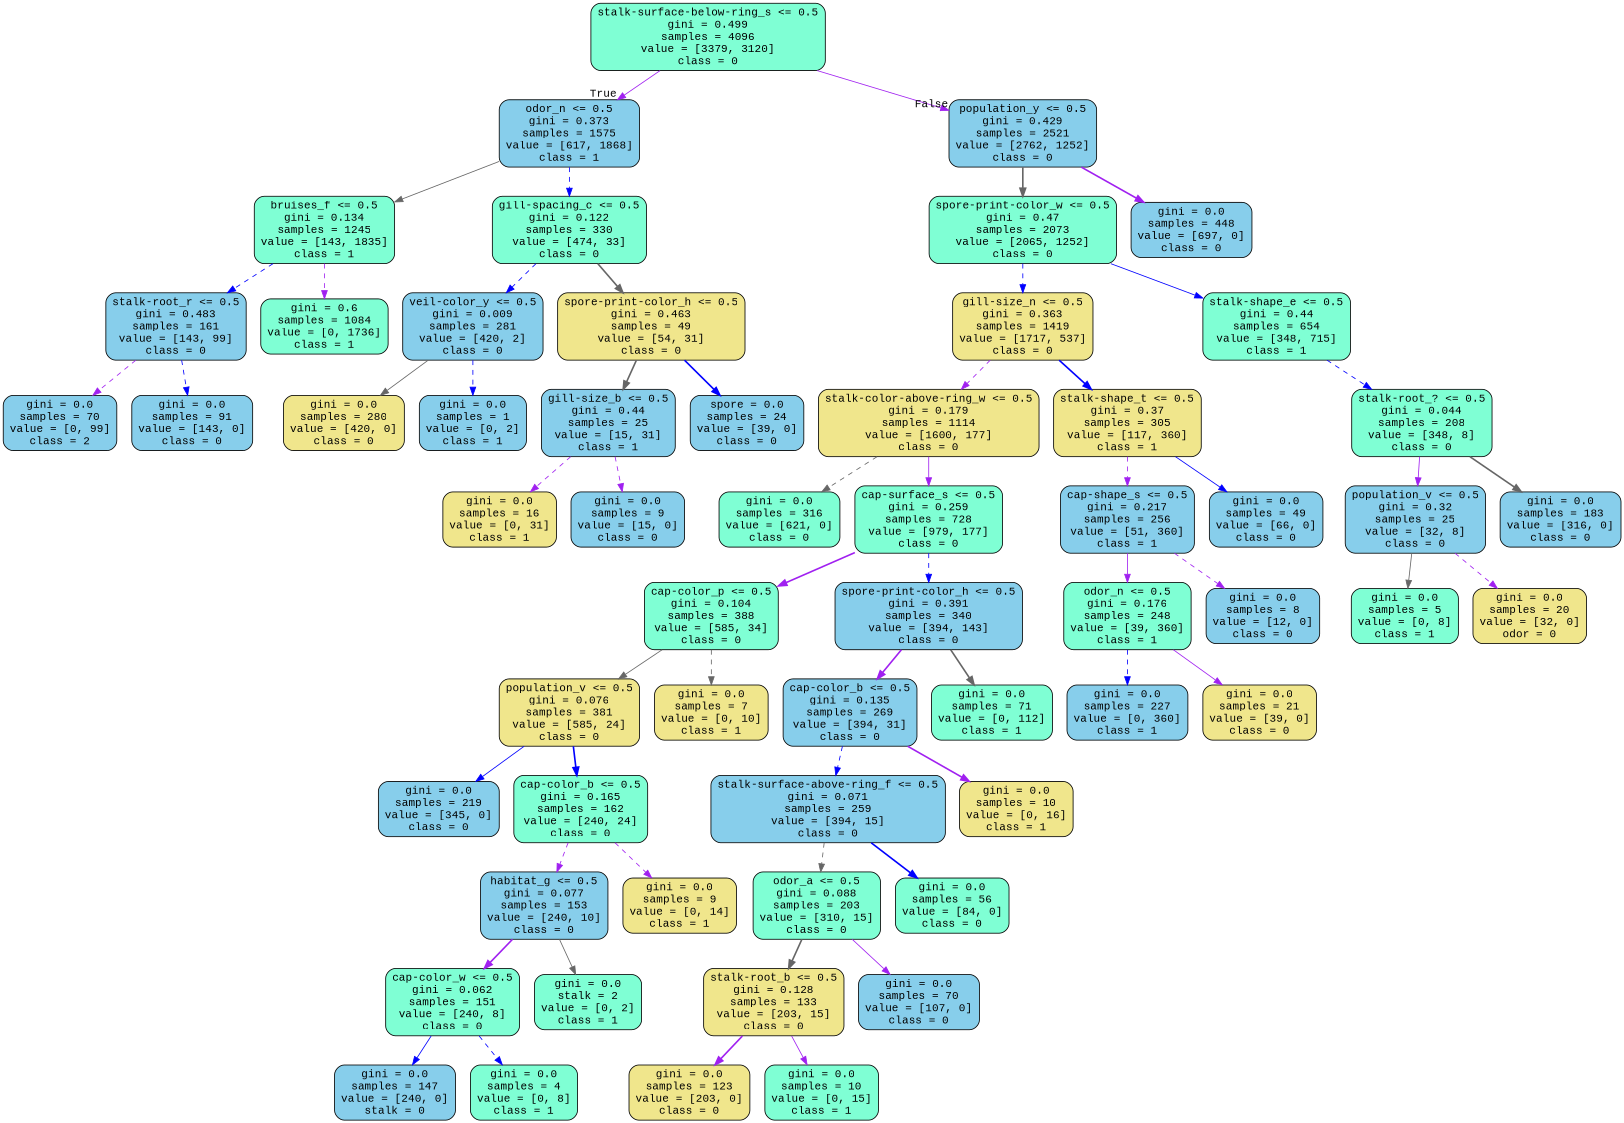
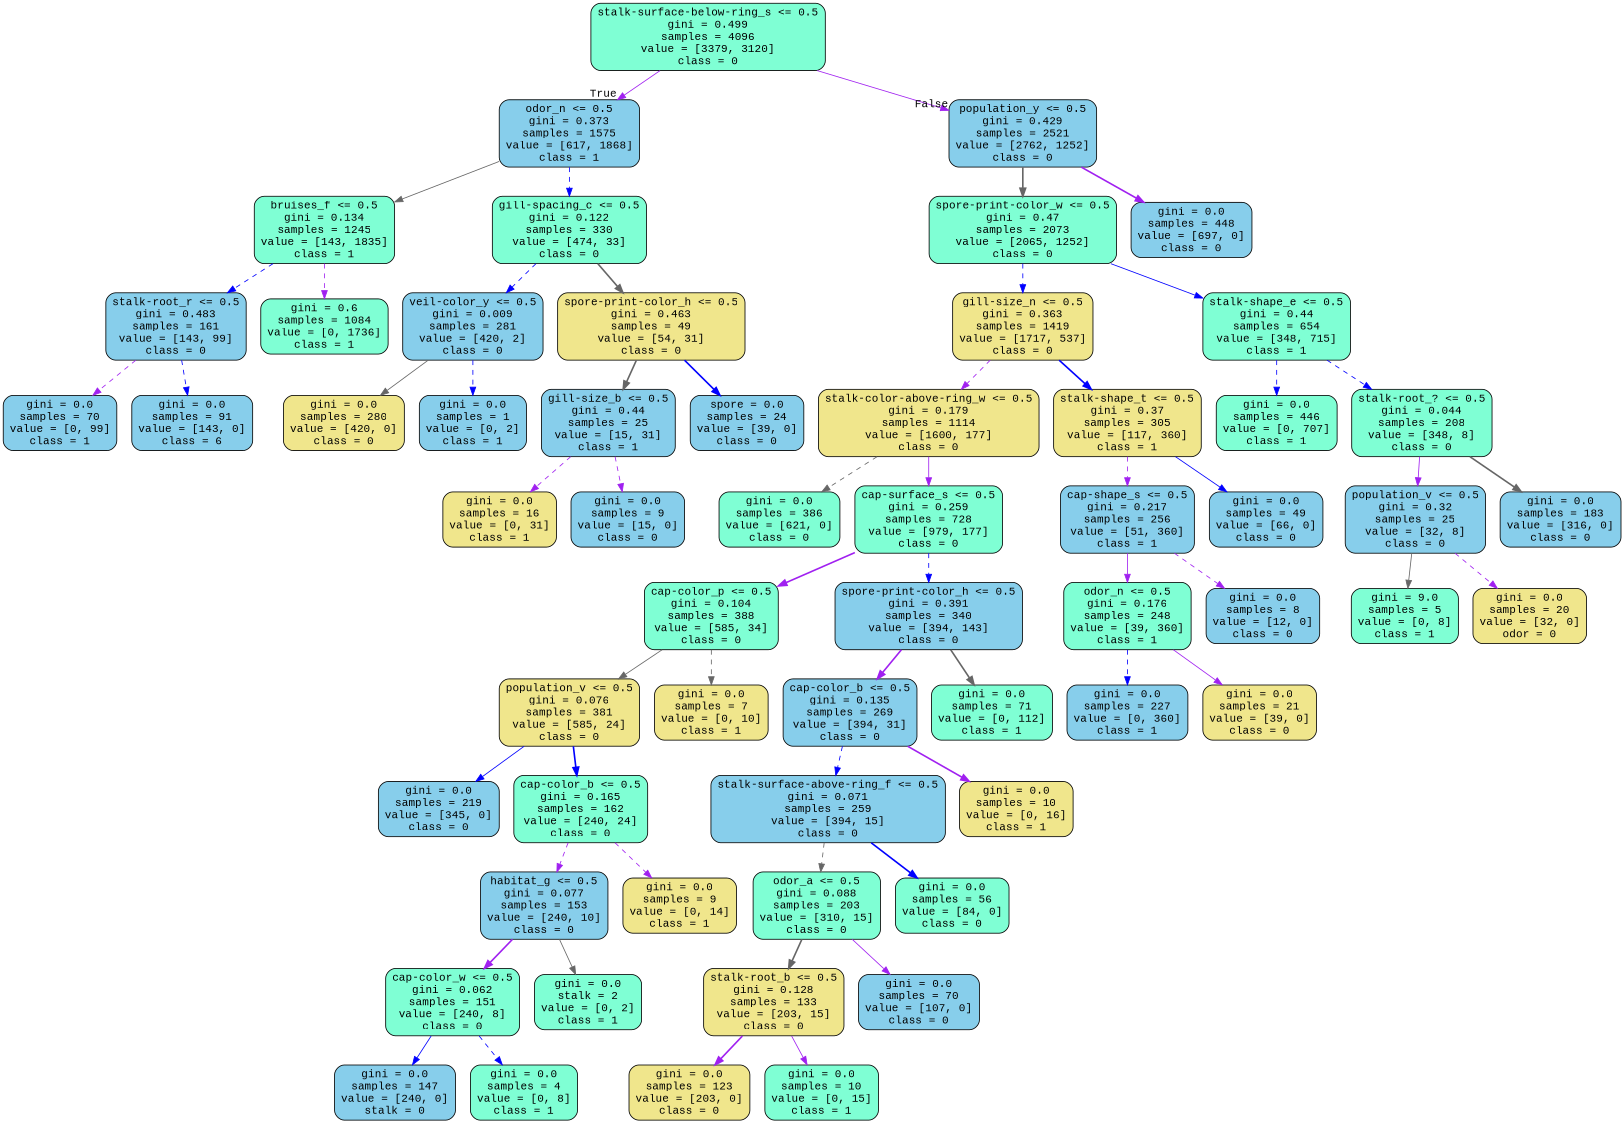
(60, 423) -> (60, 423)
(192, 423) -> (192, 423)
none -> (1277, 423)
(779, 520) -> (779, 520)
(1405, 616) -> (1405, 616)
